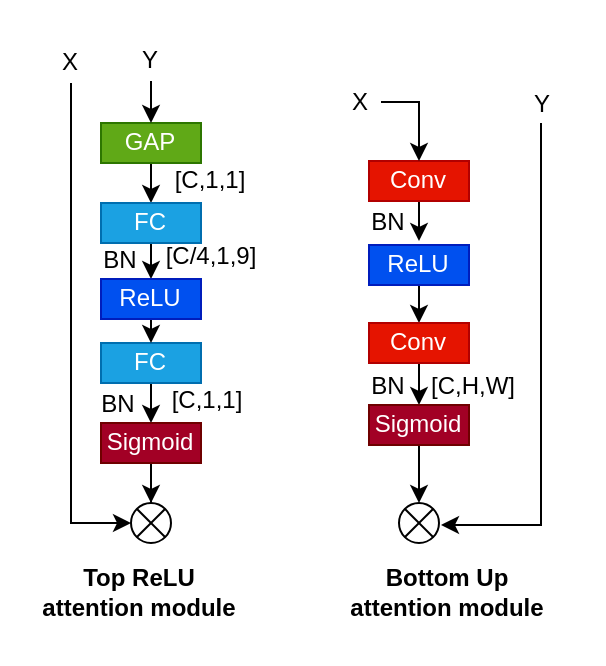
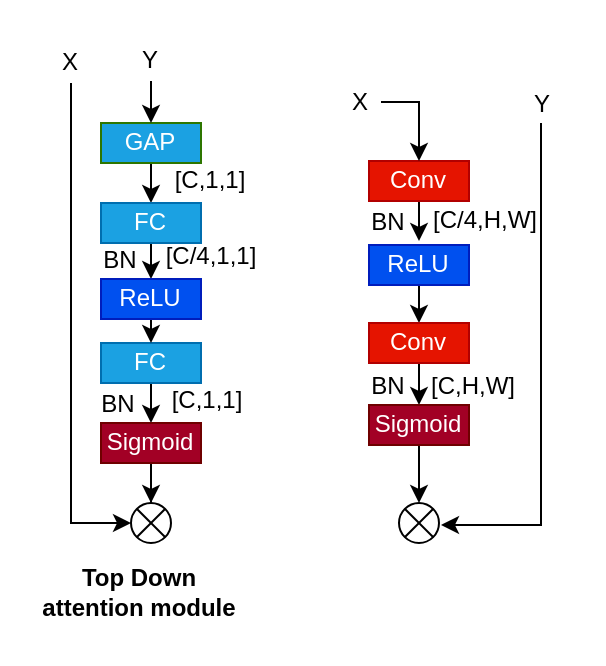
(151, 143) -> (151, 143)
none -> (486, 221)
(212, 257) -> (212, 257)
(140, 593) -> (140, 593)
(448, 593) -> none
